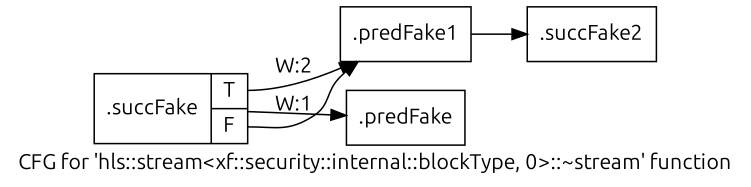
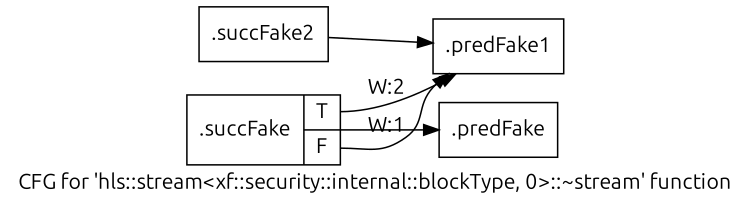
(491, 34) -> (373, 40)
